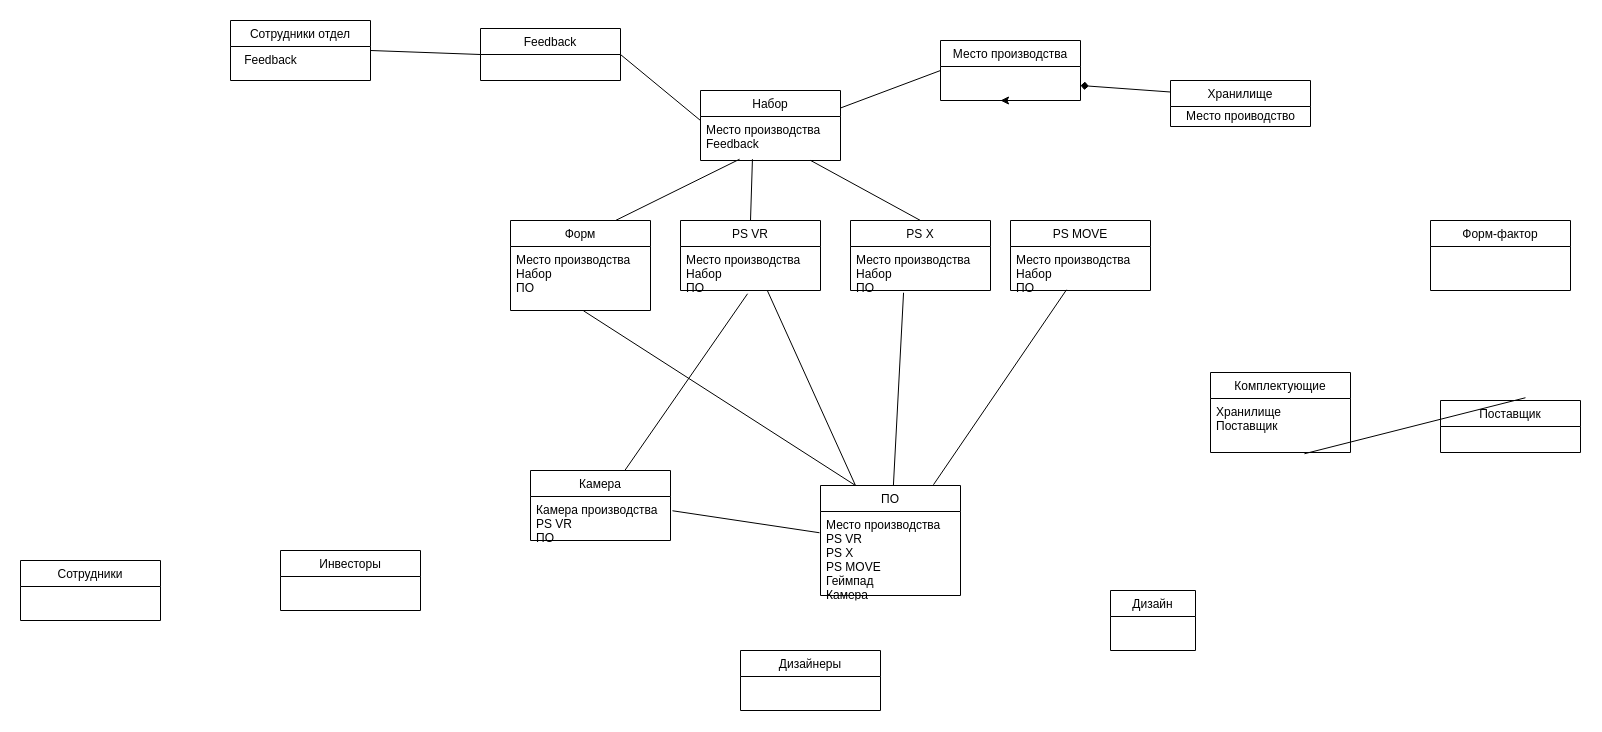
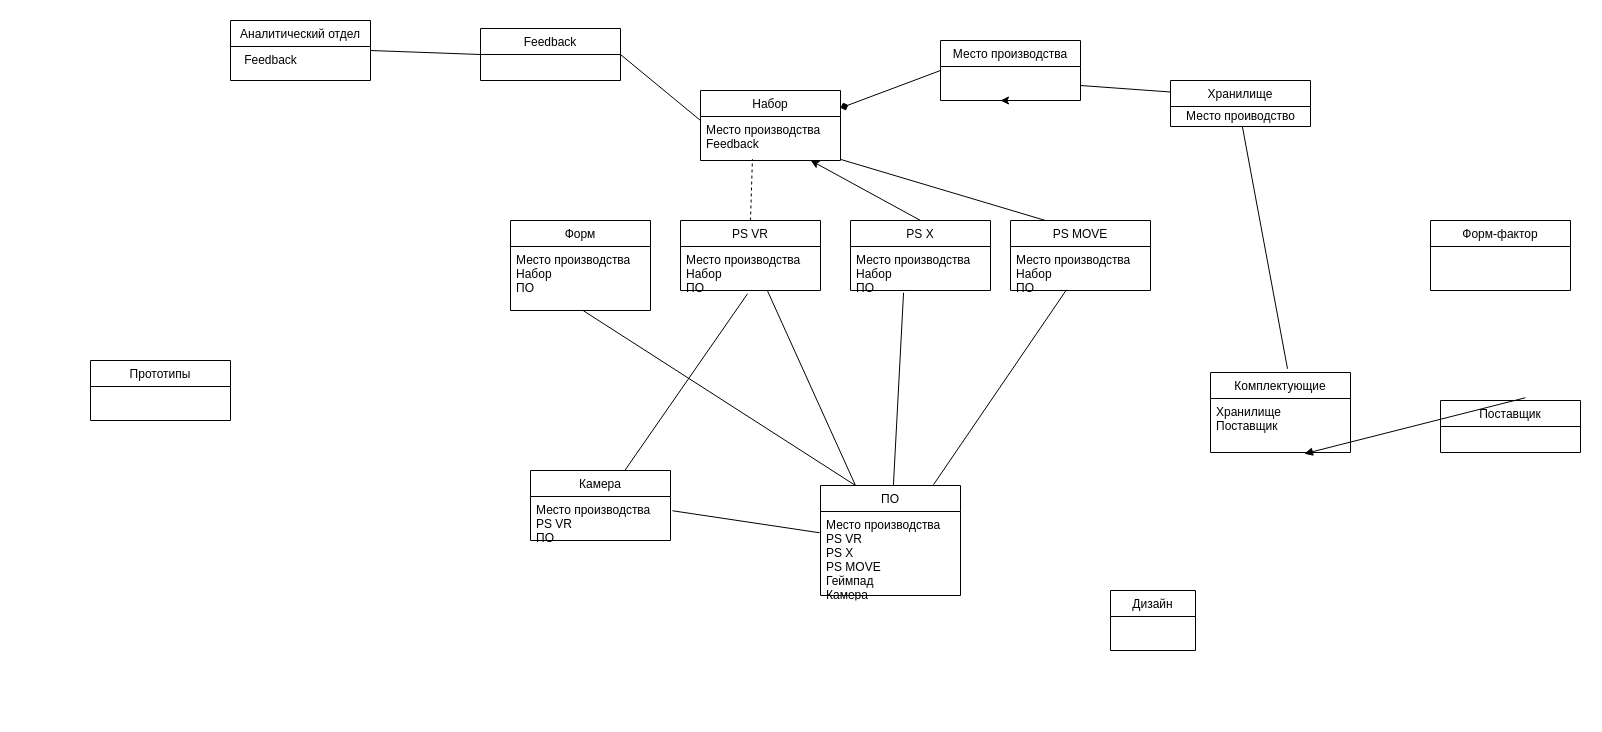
(300, 34) -> (300, 34)
(1088, 86) -> (1085, 86)
(846, 106) -> (849, 105)
(814, 162) -> (817, 164)
(679, 189) -> none
(751, 189) -> (751, 189)
none -> (940, 189)
none -> (1265, 248)
none -> (161, 391)
(1310, 452) -> (1313, 452)
(598, 510) -> (595, 510)
(351, 581) -> none
(91, 591) -> none
(811, 681) -> none
